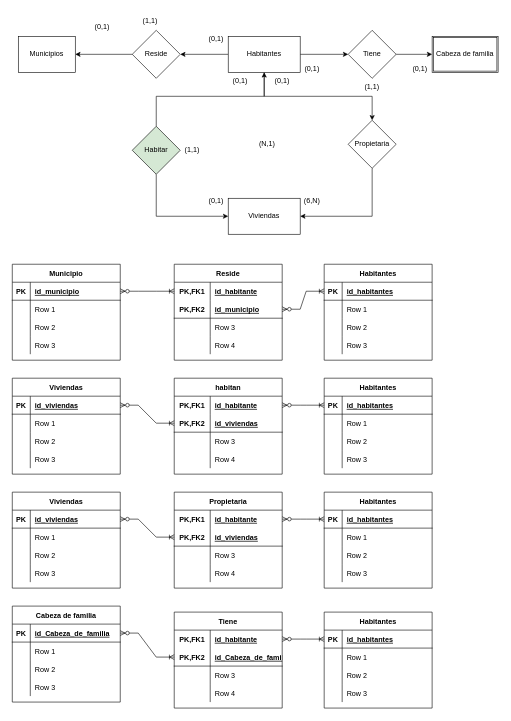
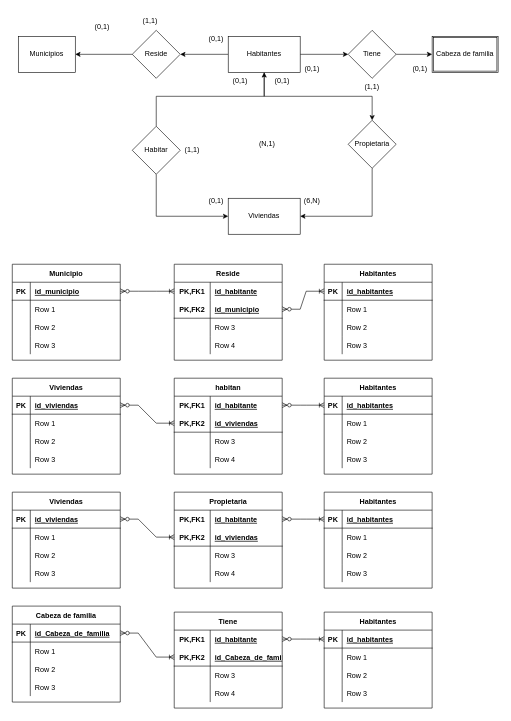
(156, 150) -> (156, 150)
